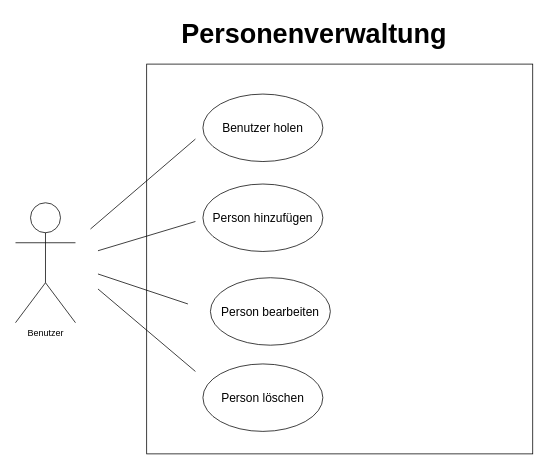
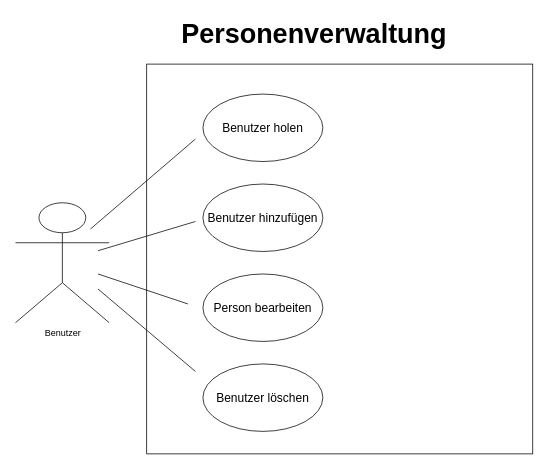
(263, 218) -> (263, 218)
(45, 263) -> (62, 263)
(270, 312) -> (263, 308)
(263, 398) -> (263, 398)
